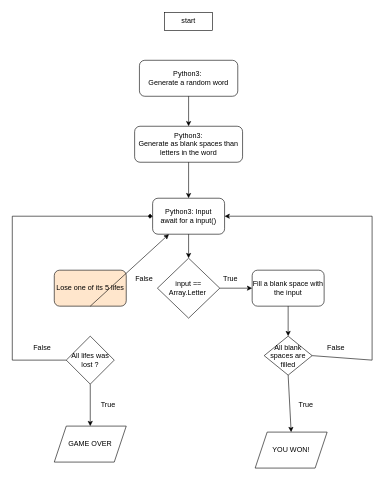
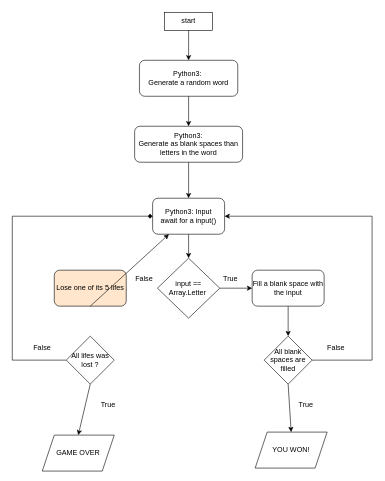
none -> (189, 43)
(288, 356) -> (288, 360)
(90, 444) -> (78, 453)
